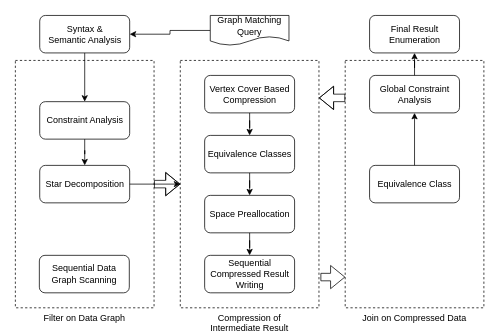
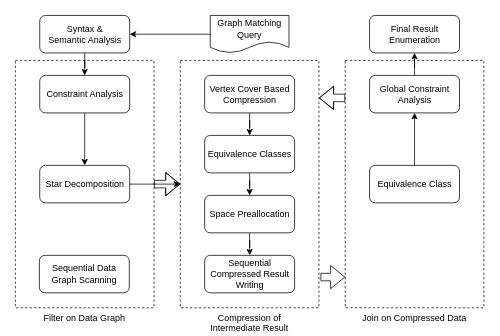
(250, 30) -> (250, 34)
(85, 120) -> (85, 94)
